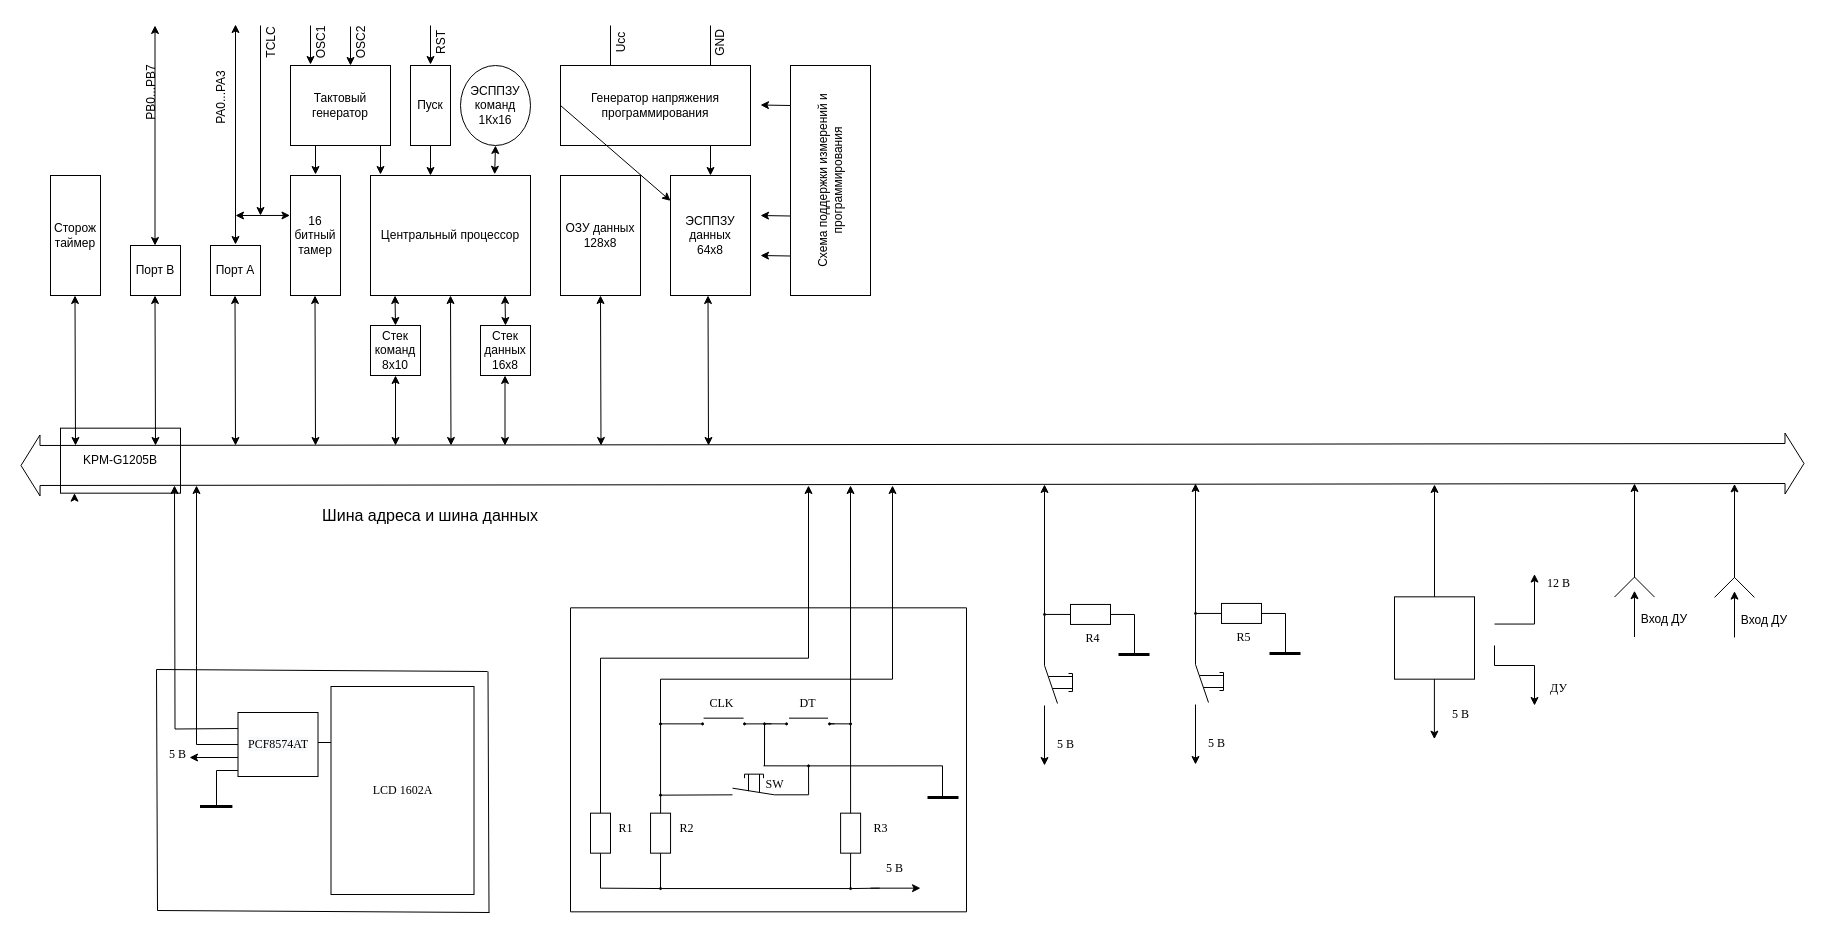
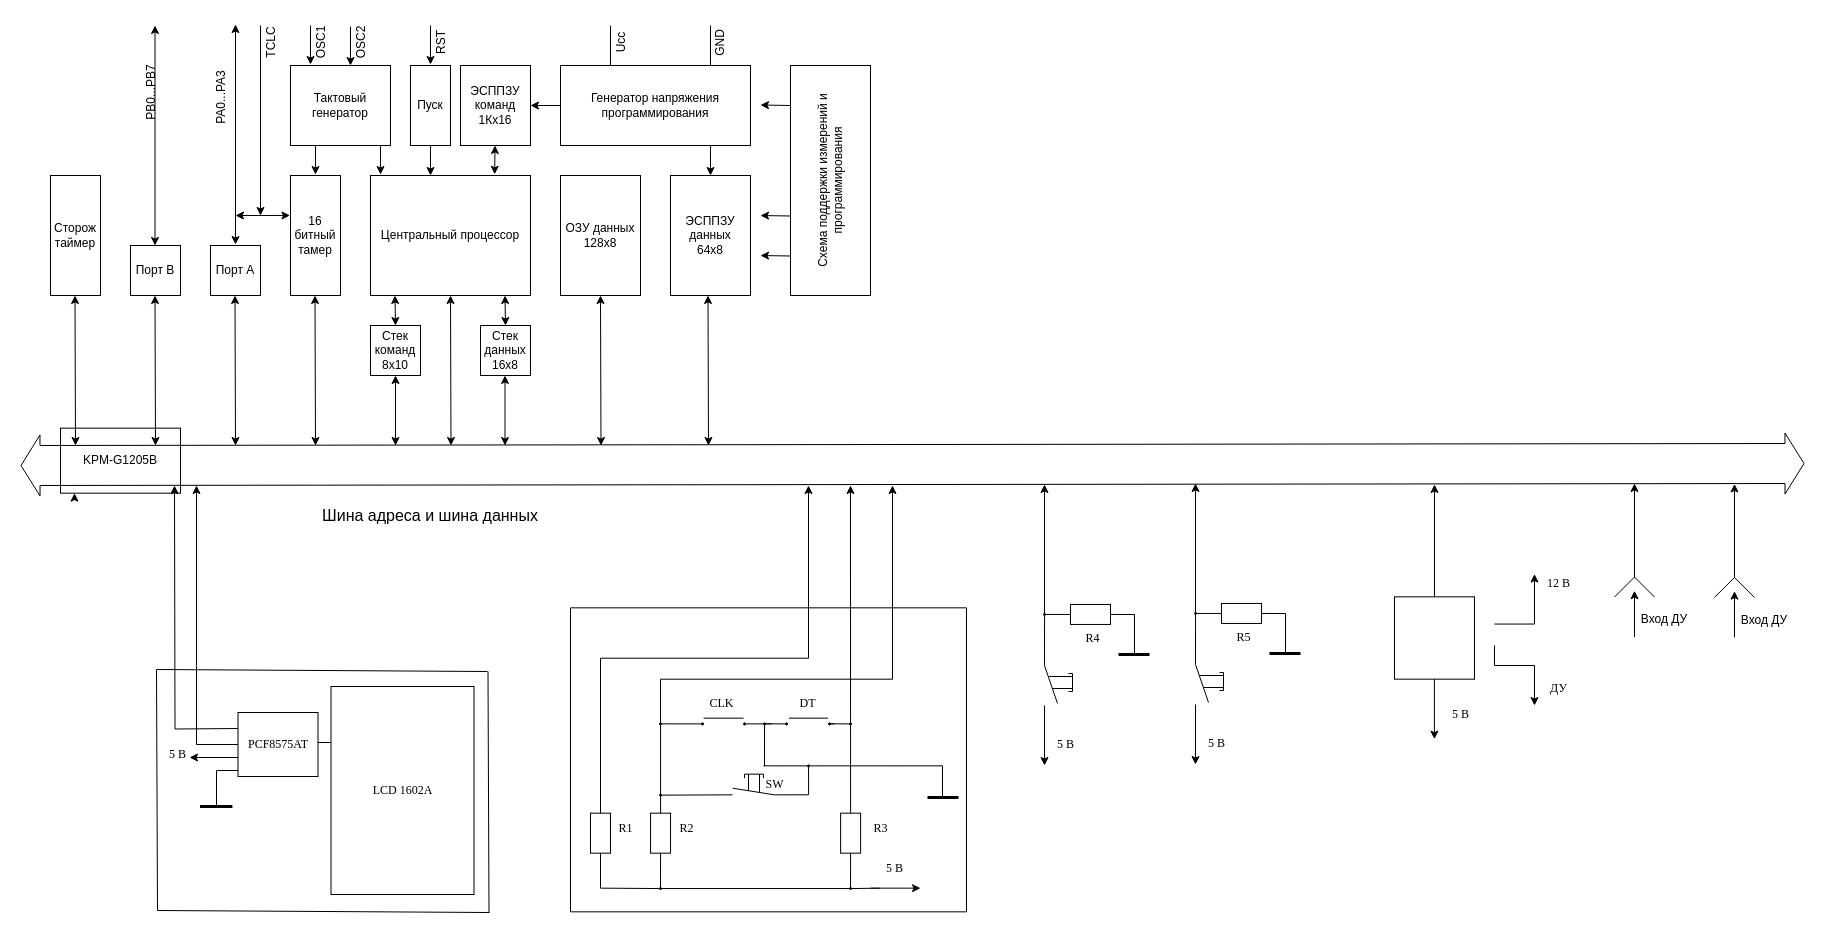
(496, 106) -> (496, 106)
(613, 151) -> (549, 106)
(279, 745) -> (279, 745)
